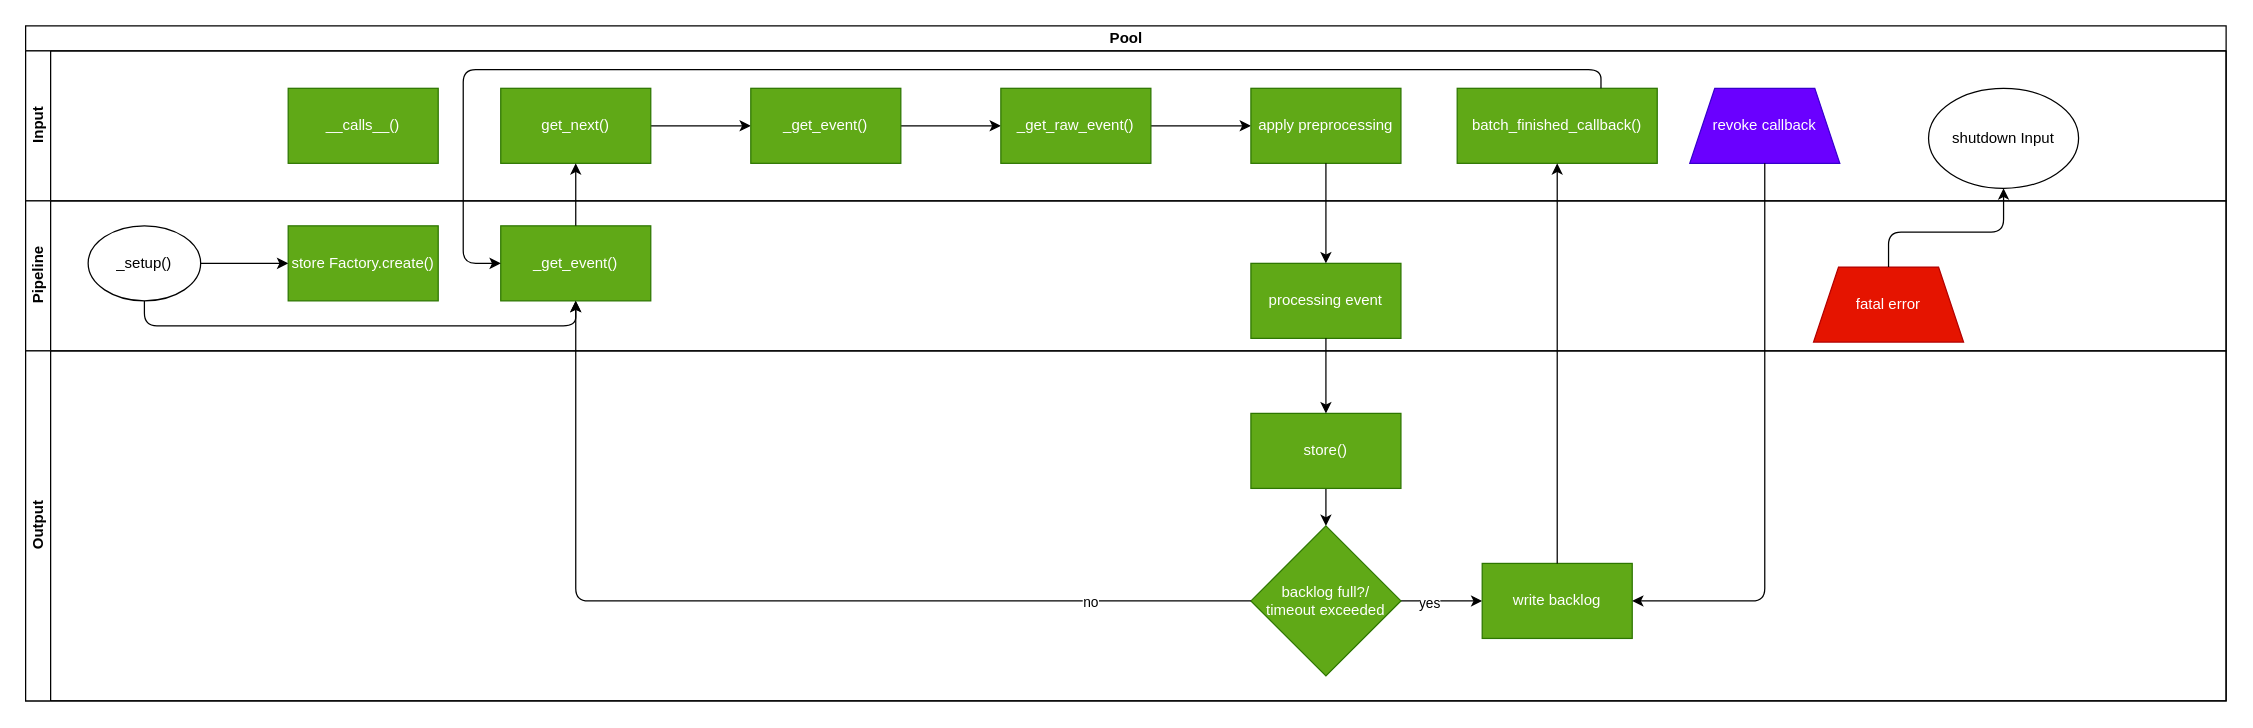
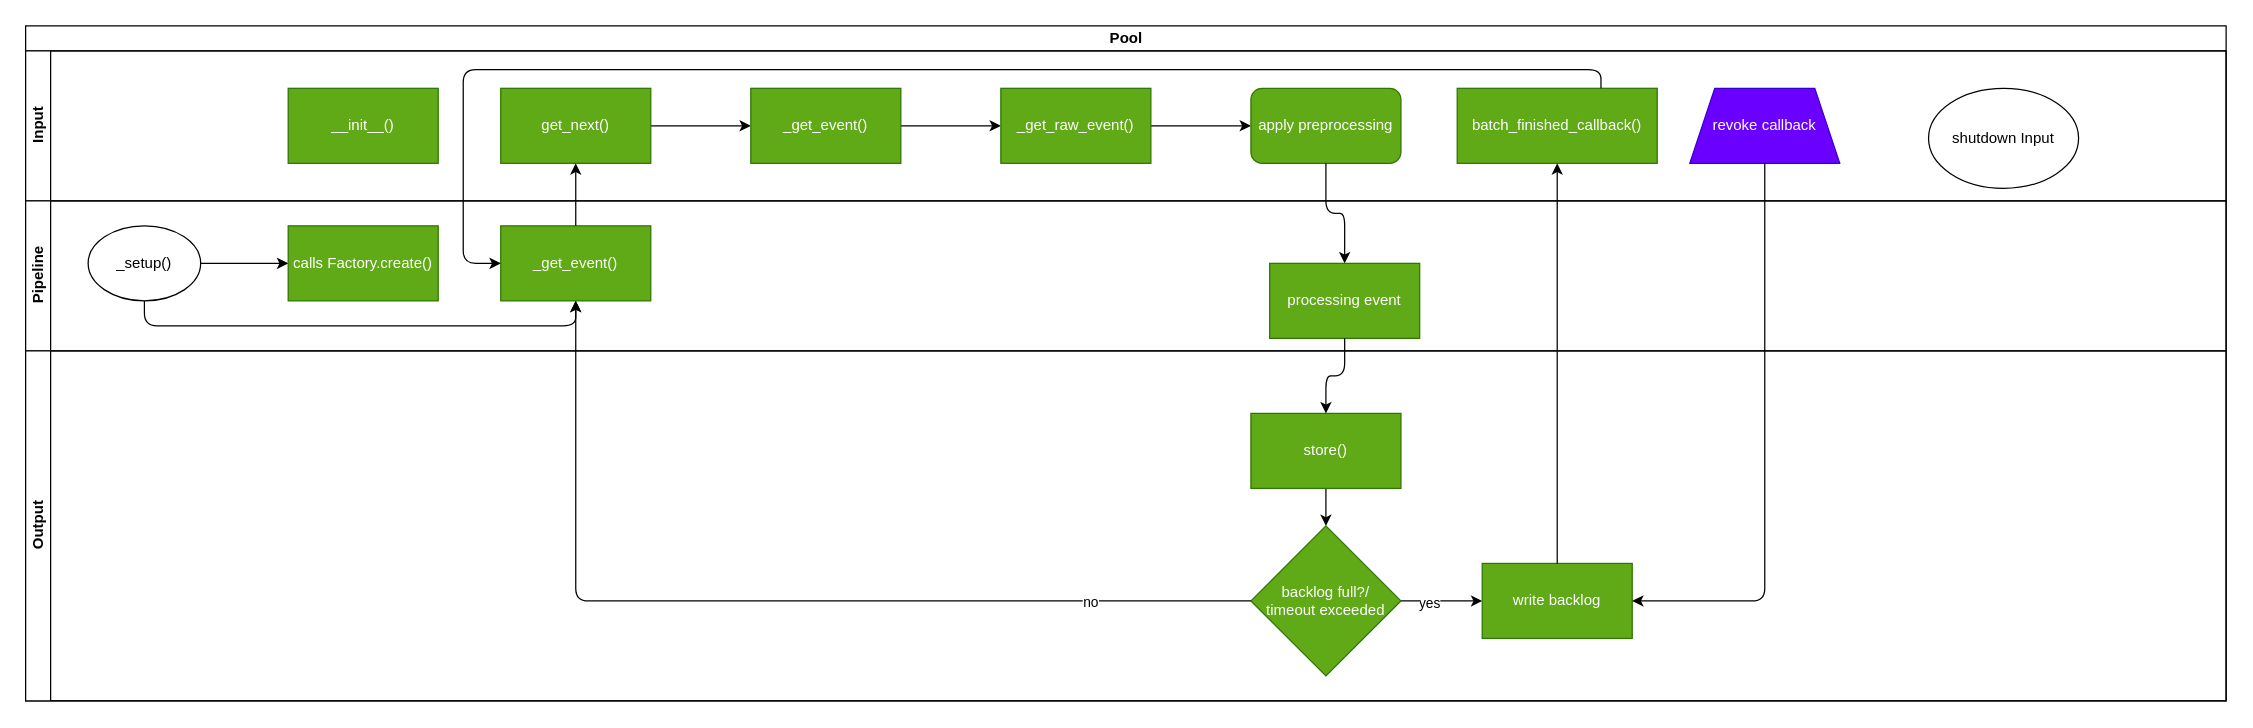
(363, 126) -> (363, 126)
(1326, 126) -> (1326, 126)
(1946, 232) -> none
(363, 263) -> (363, 263)
(1326, 301) -> (1344, 301)
(1888, 304) -> none
